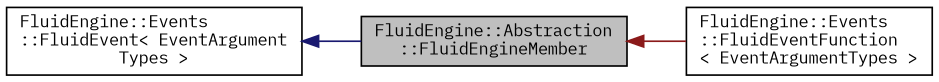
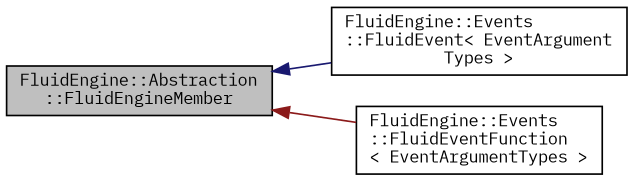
(340, 41) -> (310, 66)
